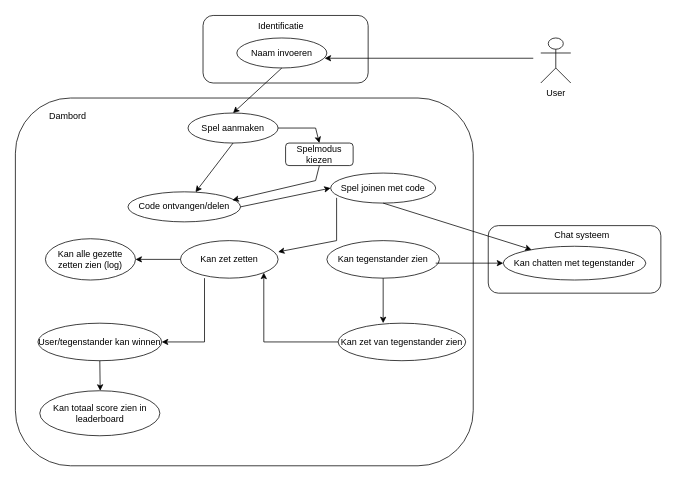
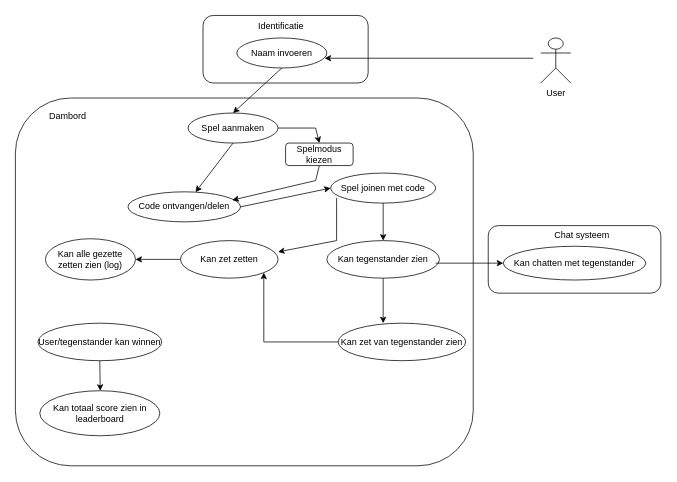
(456, 226) -> (383, 234)
(204, 310) -> none
